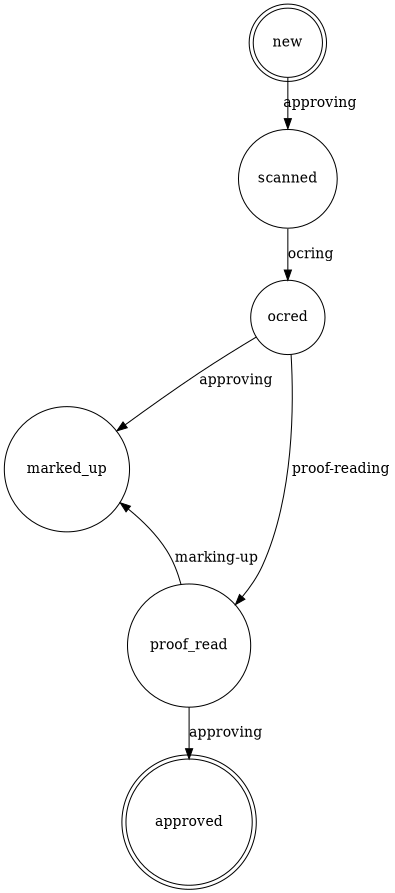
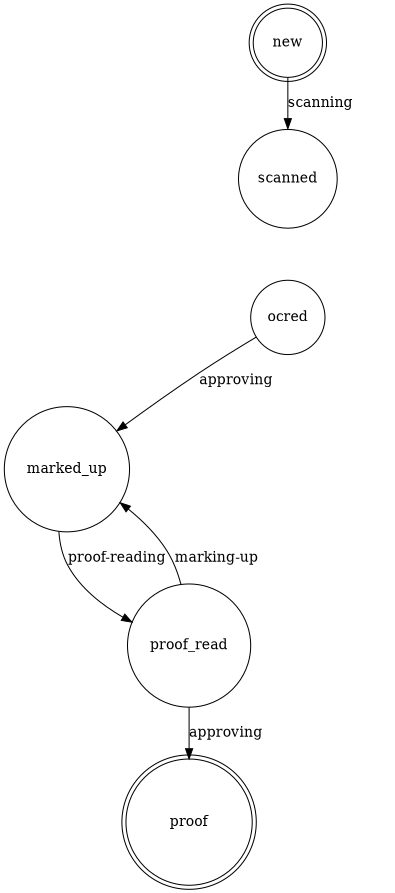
(320, 103) -> (320, 103)
(288, 249) -> none
(286, 480) -> (80, 582)
(189, 822) -> (189, 822)
